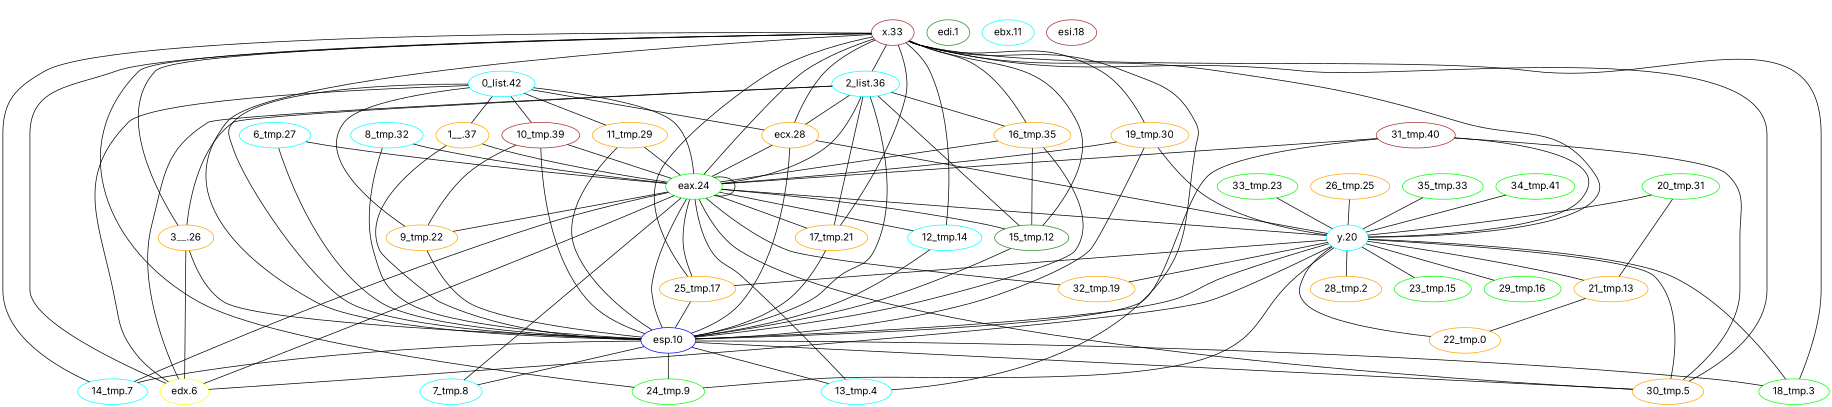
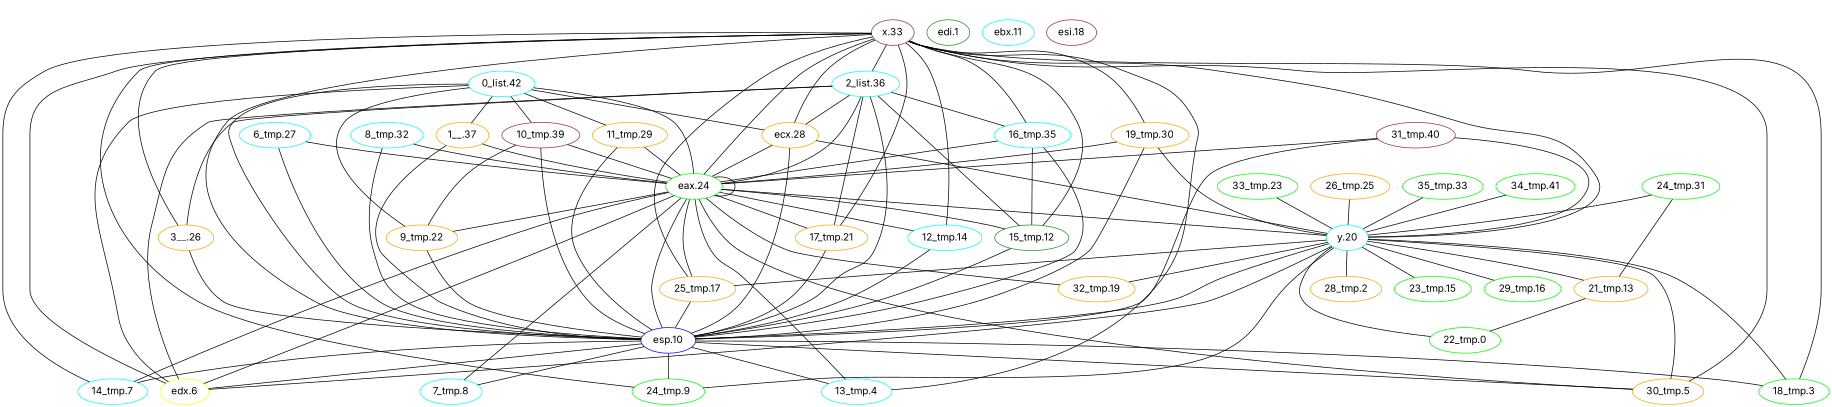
(1032, 135) -> (1032, 135)
(1705, 166) -> none
(1681, 186) -> (1681, 186)
(185, 315) -> (425, 366)
(1465, 340) -> (1465, 340)
